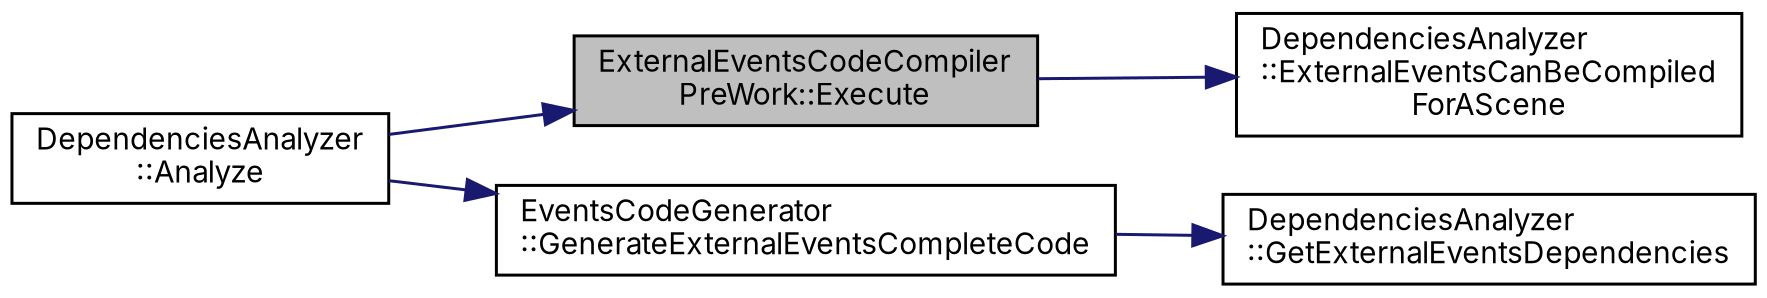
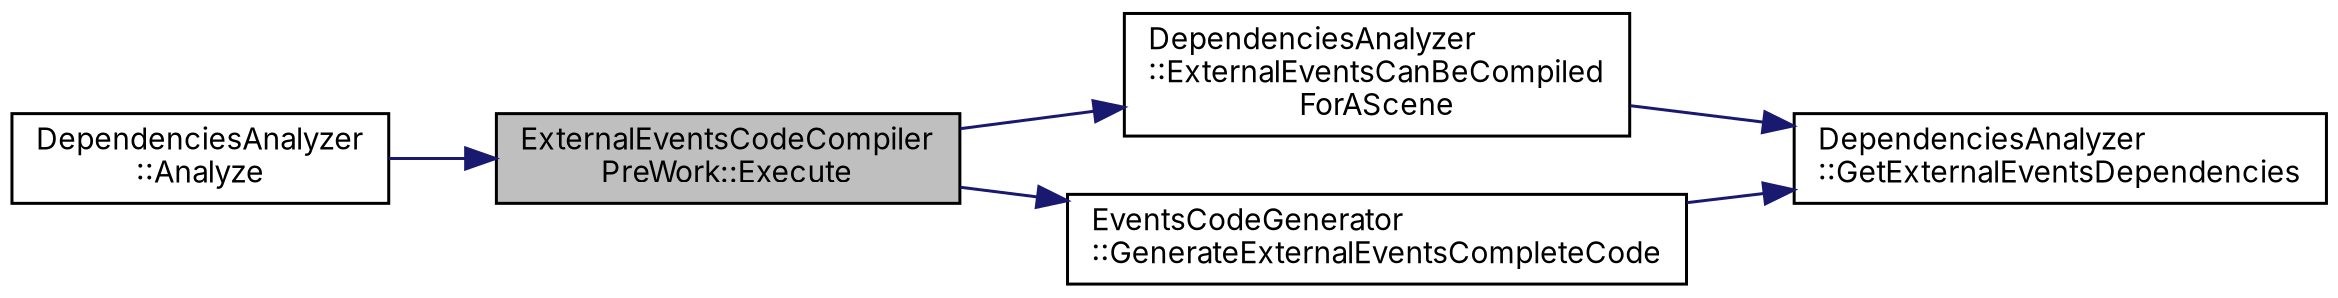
none -> (1697, 114)
(427, 185) -> (999, 192)
